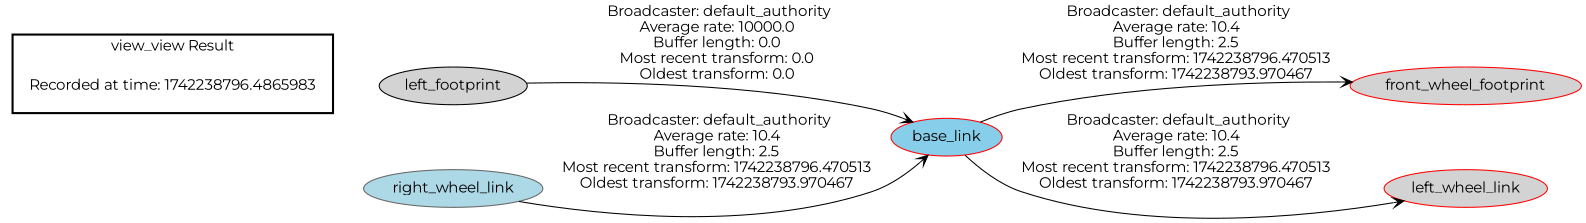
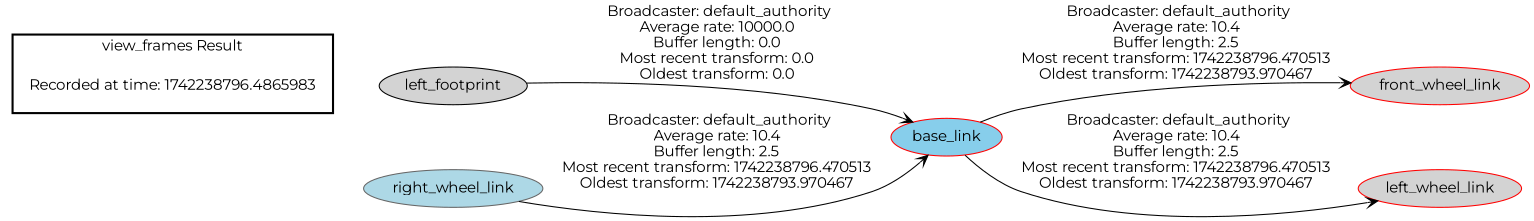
(173, 47) -> (173, 47)
(1466, 86) -> (1440, 86)
